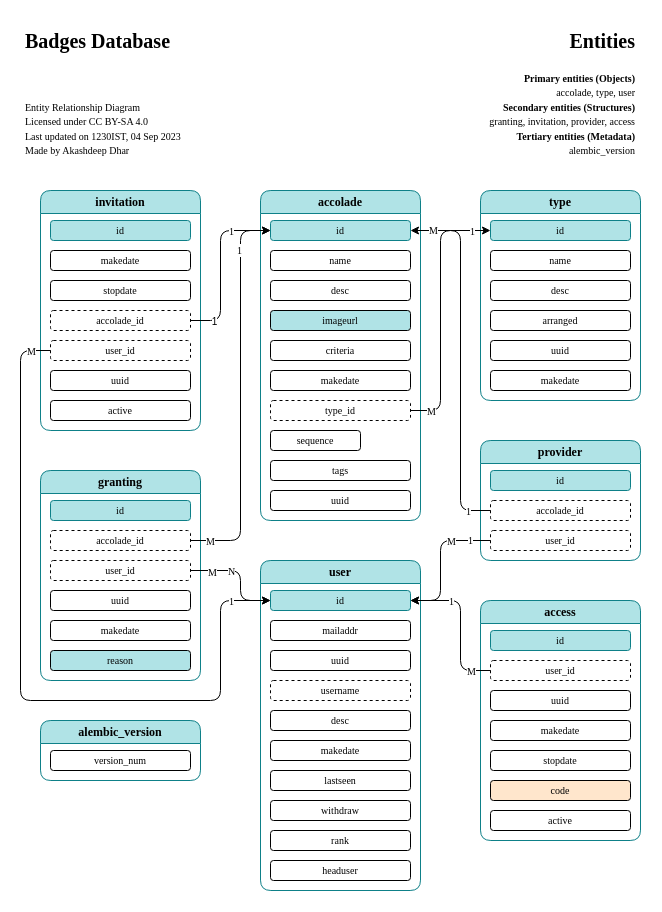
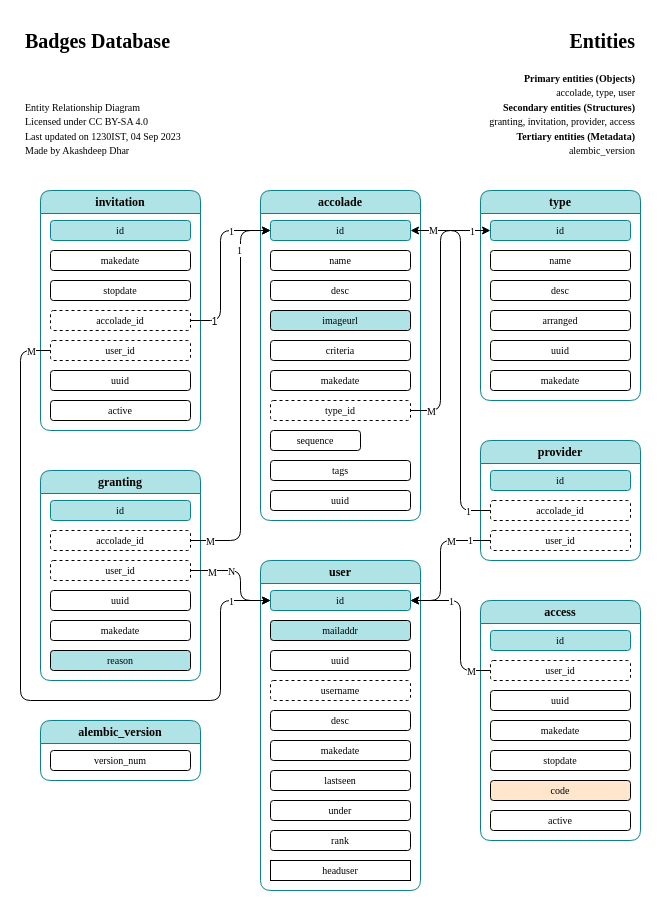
(341, 631) -> (341, 631)
(341, 811) -> (341, 811)
(341, 871) -> (341, 871)
